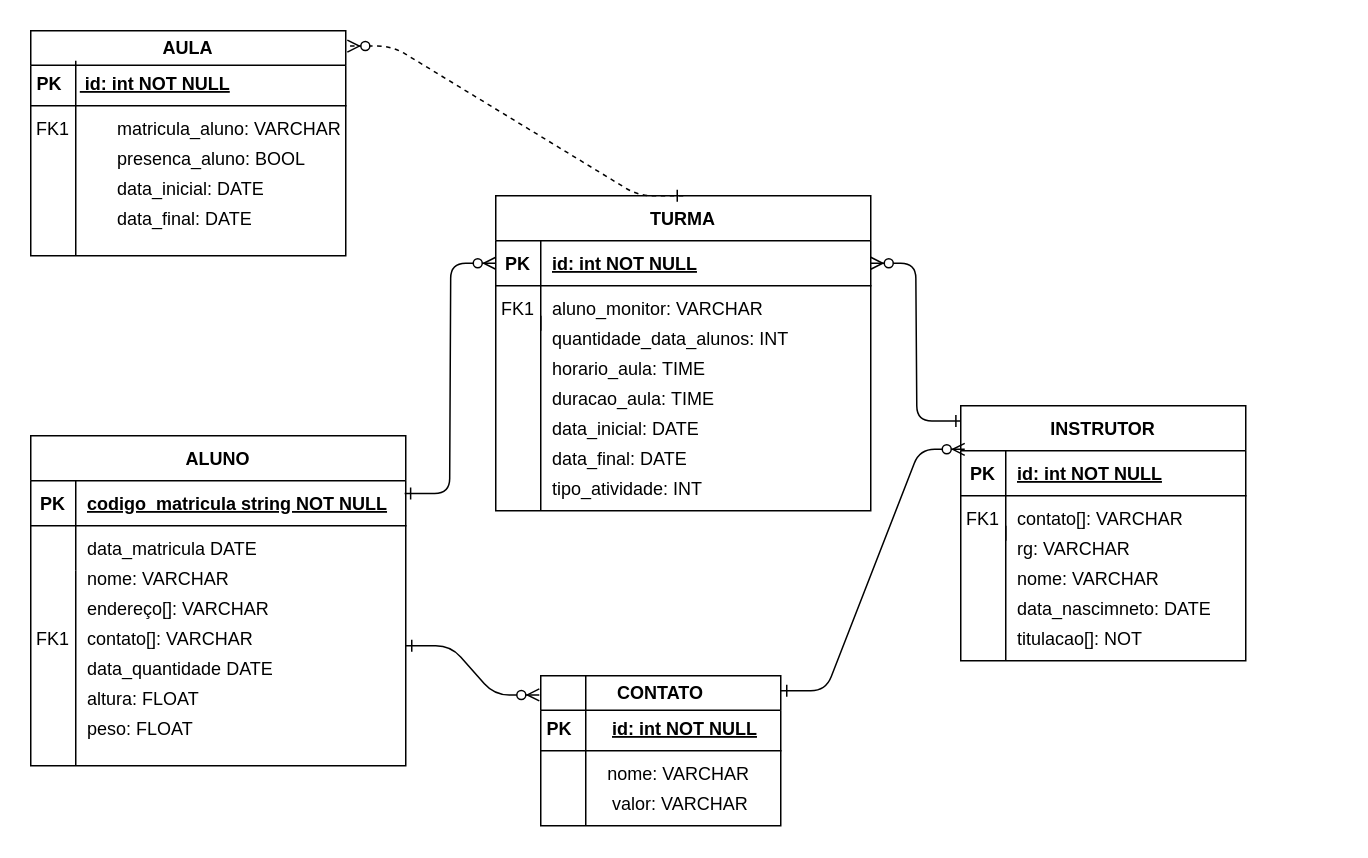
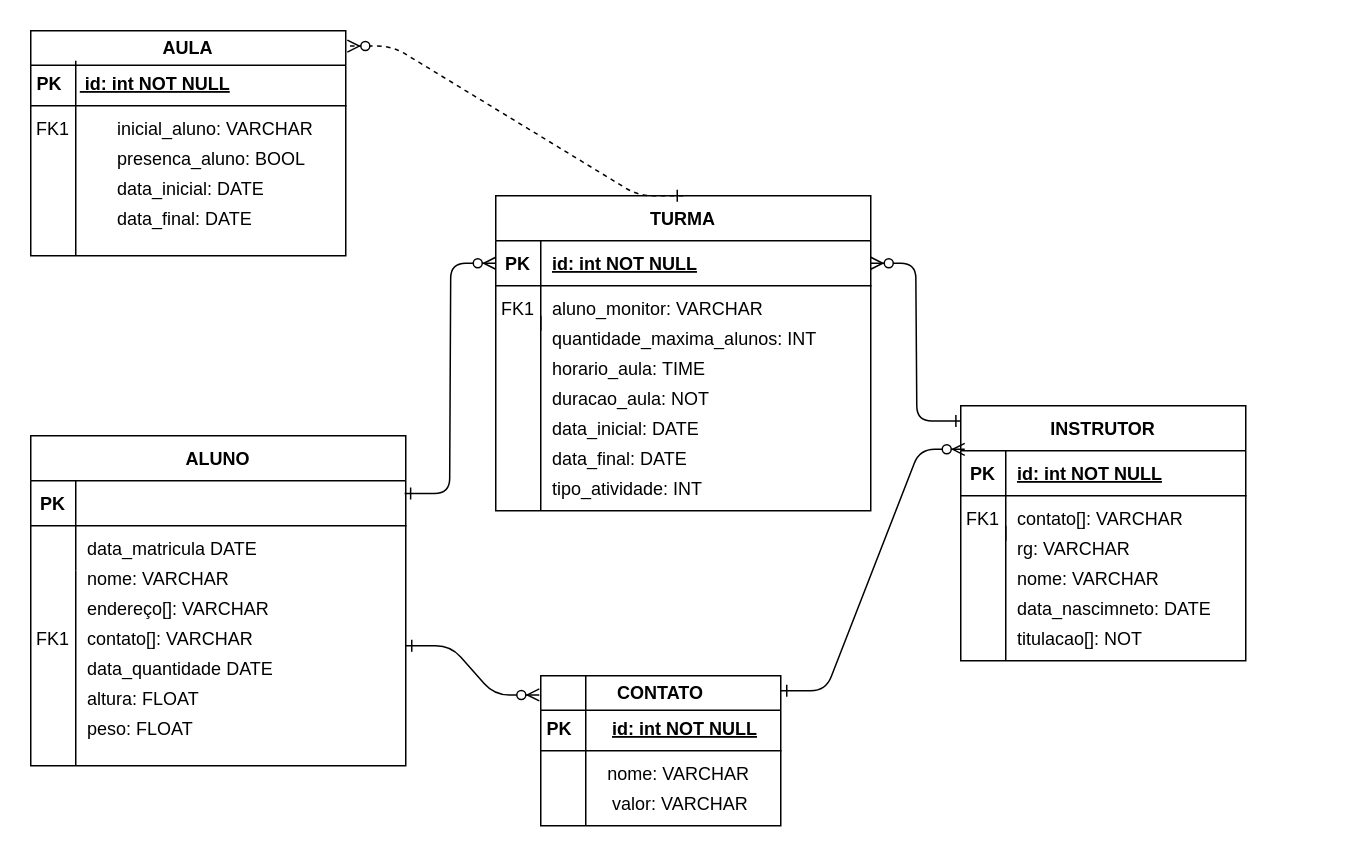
(229, 129) -> (214, 129)
(681, 339) -> (689, 339)
(638, 399) -> (633, 399)
(241, 503) -> none
